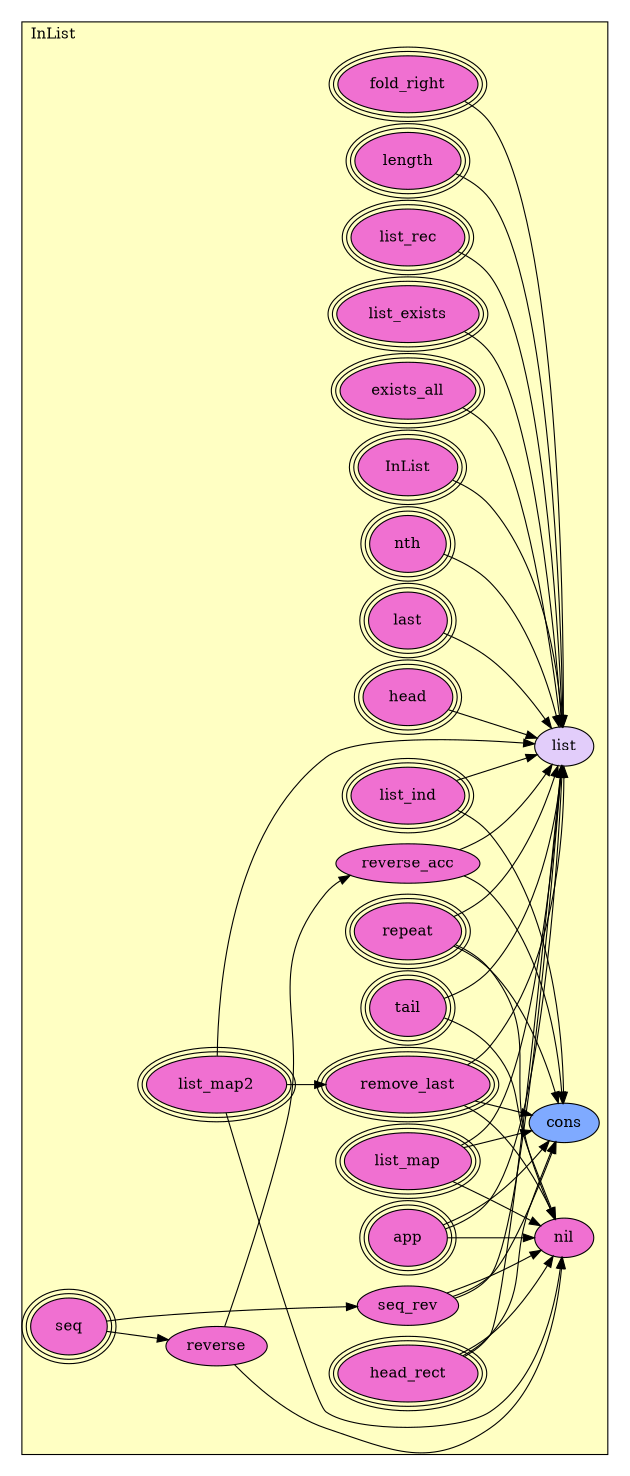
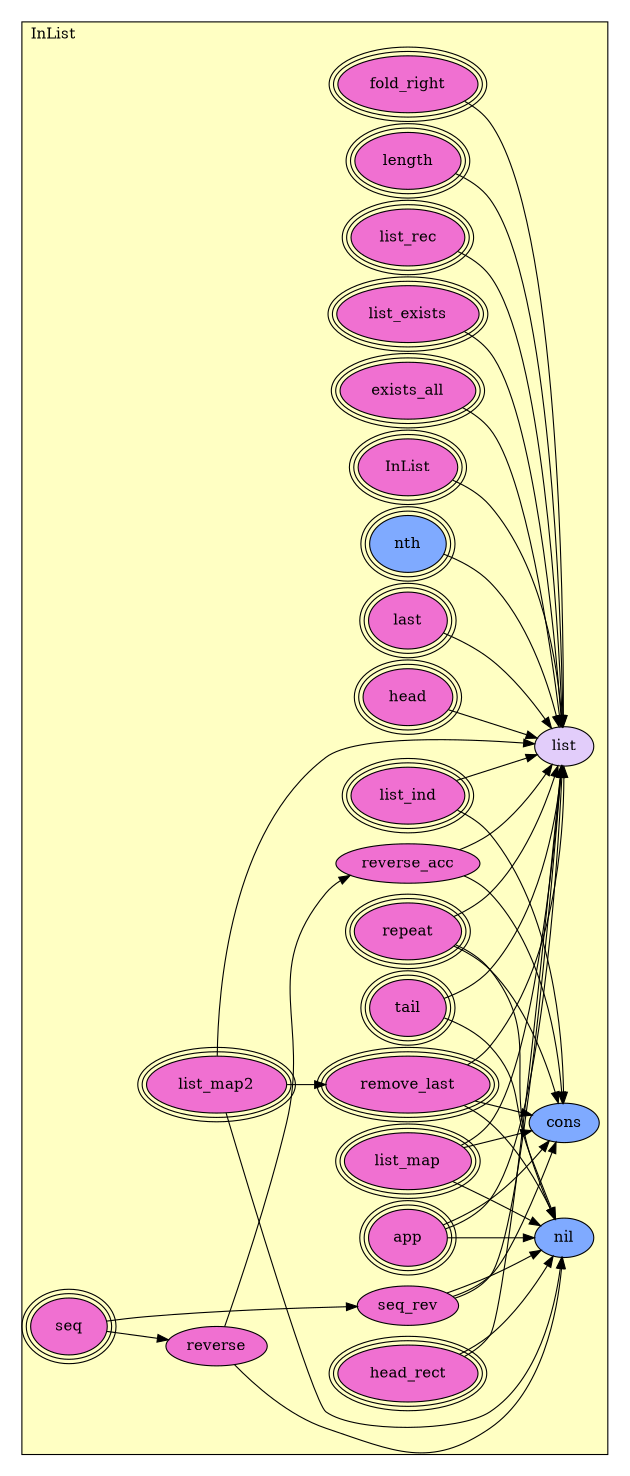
(408, 544) -> (408, 544)
(564, 1238) -> (564, 1238)
(517, 1273) -> none
